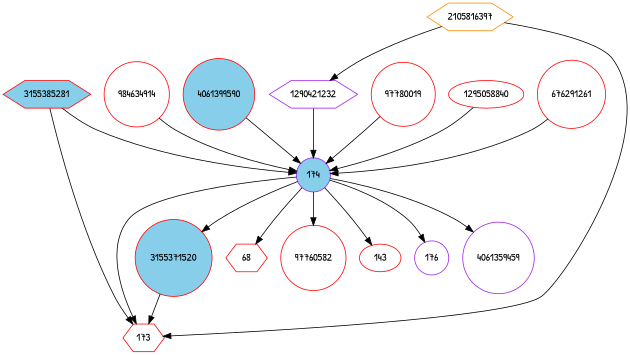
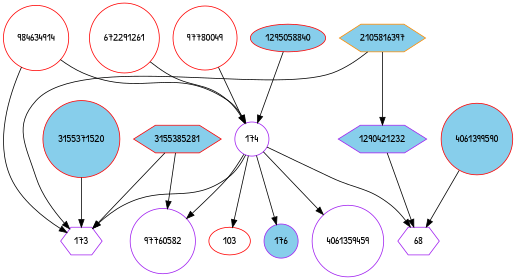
(470, 17) -> (382, 38)
(313, 94) -> (382, 139)
(403, 94) -> (205, 38)
(486, 94) -> (288, 38)
(571, 94) -> (124, 38)
(313, 129) -> (399, 186)
(270, 138) -> (445, 195)
(171, 154) -> (172, 177)
none -> (5, 157)
(313, 175) -> (252, 139)
(252, 202) -> none
(247, 258) -> (419, 241)
(313, 258) -> (163, 241)
(380, 258) -> (230, 241)
(432, 258) -> (281, 241)
(144, 338) -> (81, 241)
